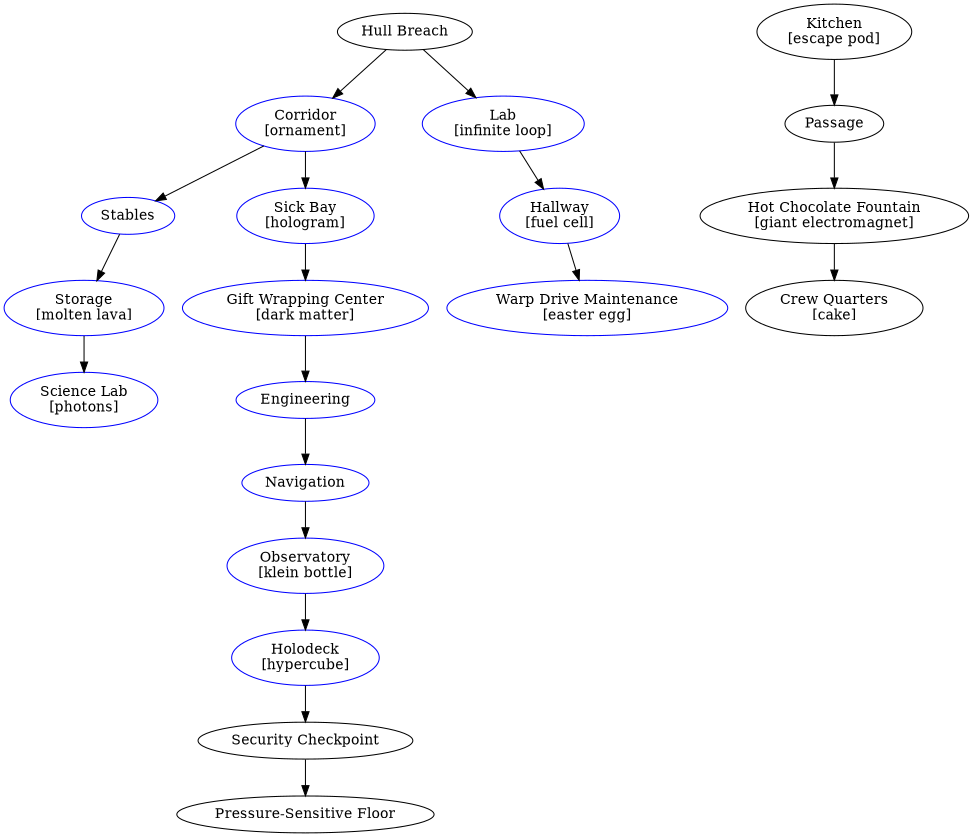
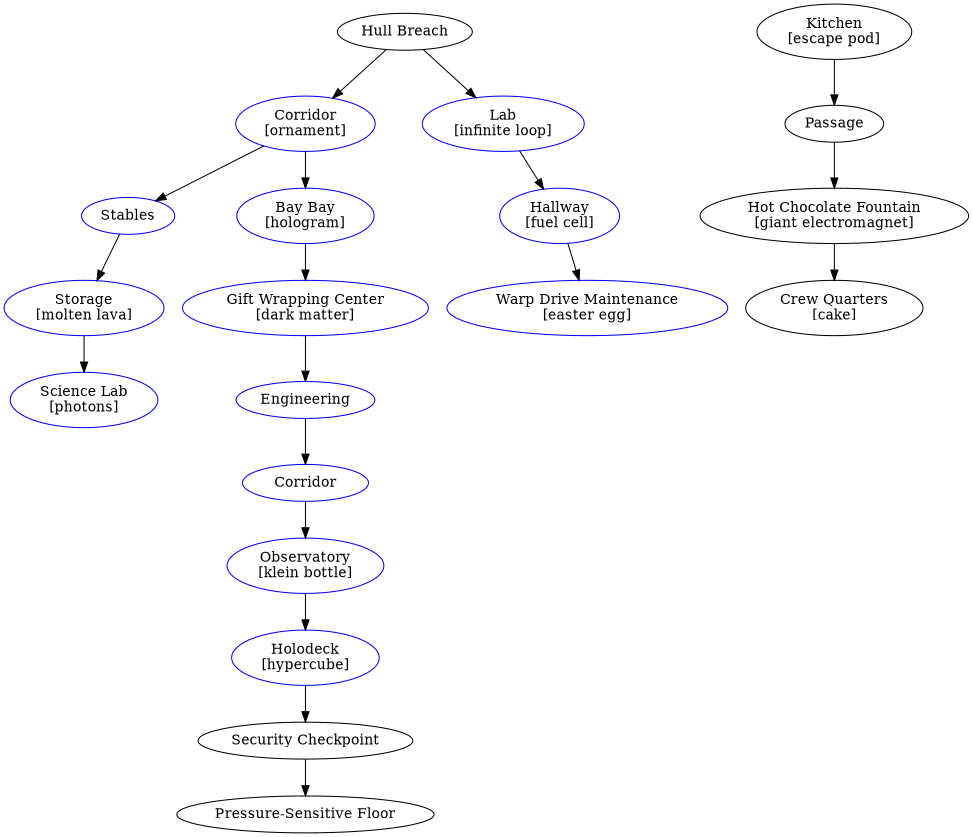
(305, 216) -> (305, 216)
(305, 483) -> (305, 483)
